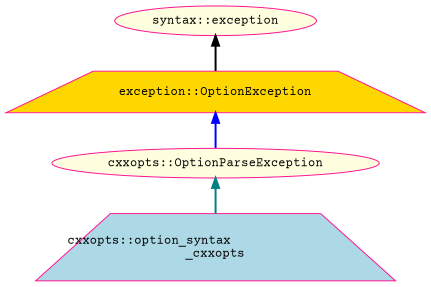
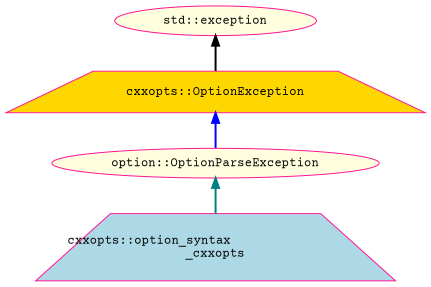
(216, 21) -> (216, 21)
(216, 92) -> (216, 92)
(216, 163) -> (216, 163)
